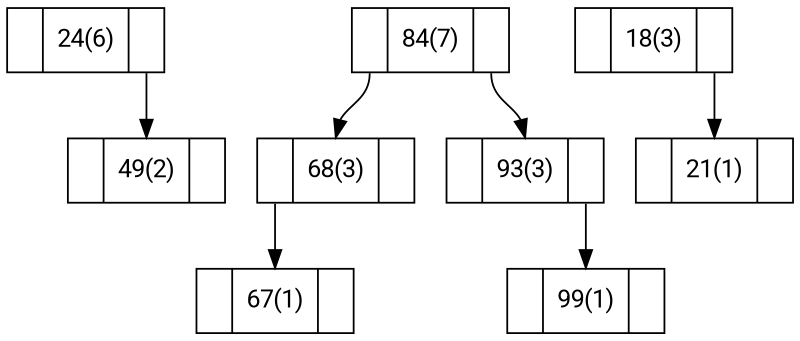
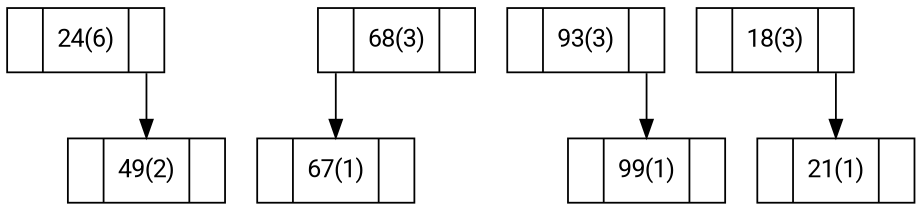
(430, 40) -> none
